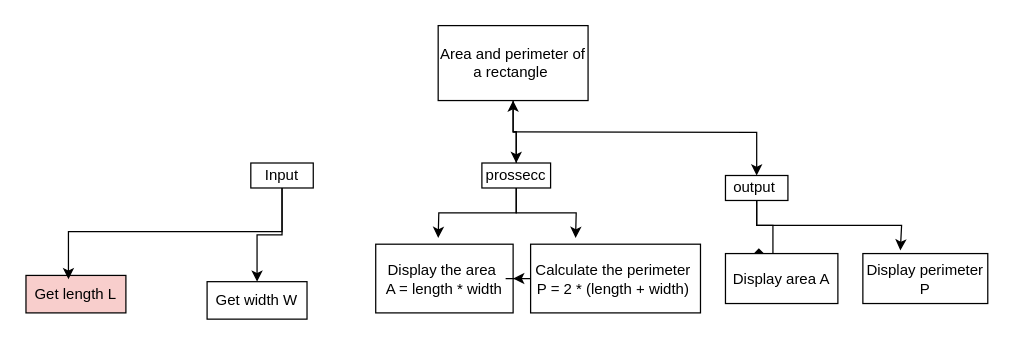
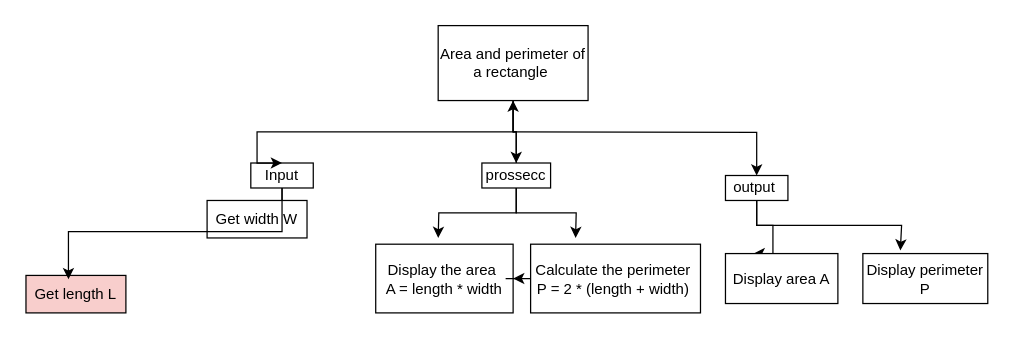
none -> (368, 132)
(764, 254) -> (764, 254)
(257, 301) -> (257, 219)
